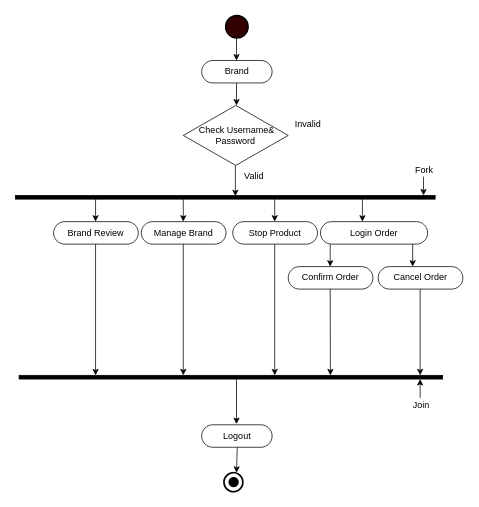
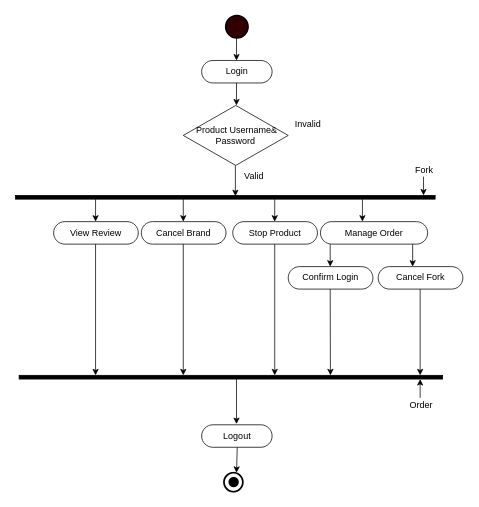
(237, 72) -> (237, 72)
(236, 135) -> (236, 135)
(96, 233) -> (96, 233)
(184, 233) -> (184, 233)
(374, 233) -> (374, 233)
(331, 278) -> (331, 278)
(421, 278) -> (421, 278)
(422, 405) -> (422, 405)
